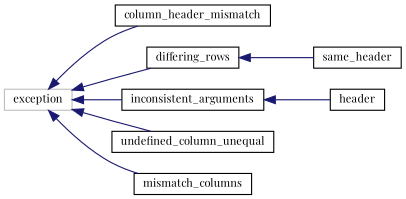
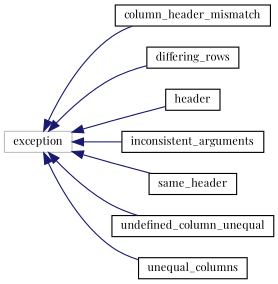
(282, 58) -> (117, 164)
(303, 100) -> (124, 117)
(193, 184) -> (193, 268)
